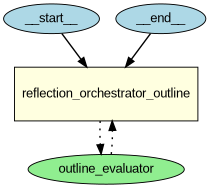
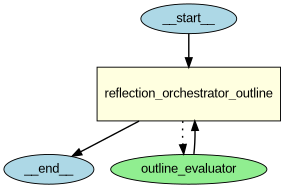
(141, 46) -> (110, 136)
(112, 142) -> (195, 142)
